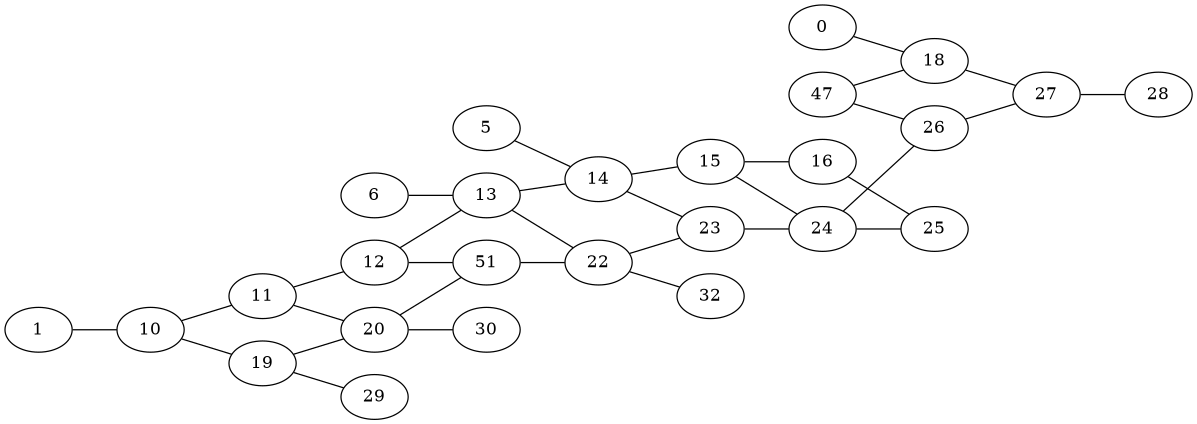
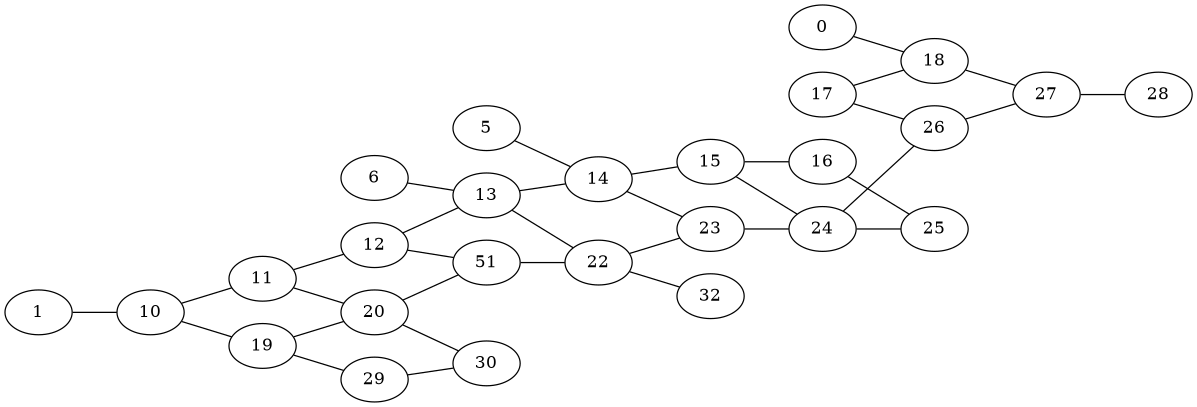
(823, 95) -> (823, 95)
none -> (430, 371)
